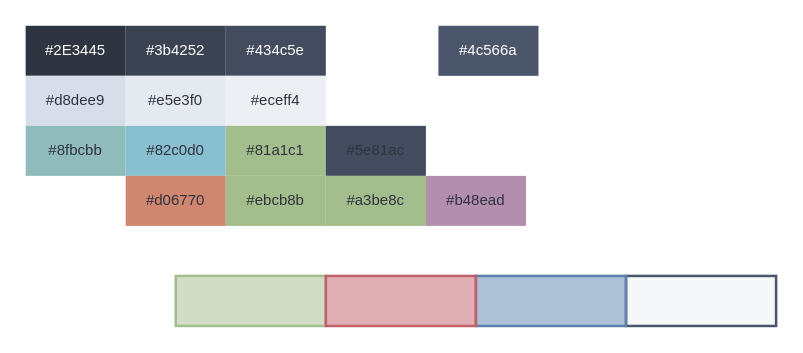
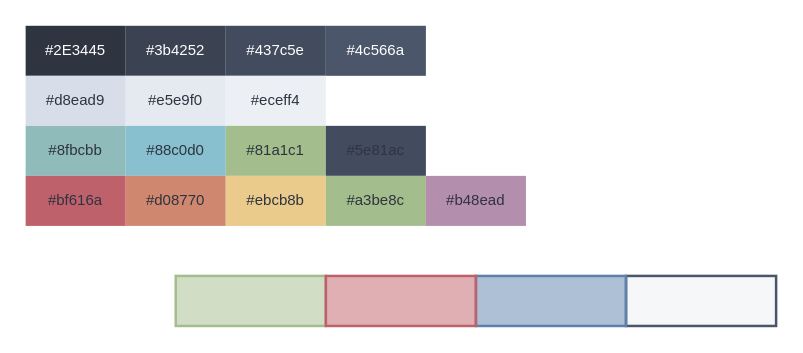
(276, 51) -> (276, 51)
(488, 51) -> (376, 51)
(76, 101) -> (76, 101)
(176, 101) -> (176, 101)
(176, 151) -> (176, 151)
none -> (76, 201)
(176, 201) -> (176, 201)
(276, 201) -> (276, 201)
